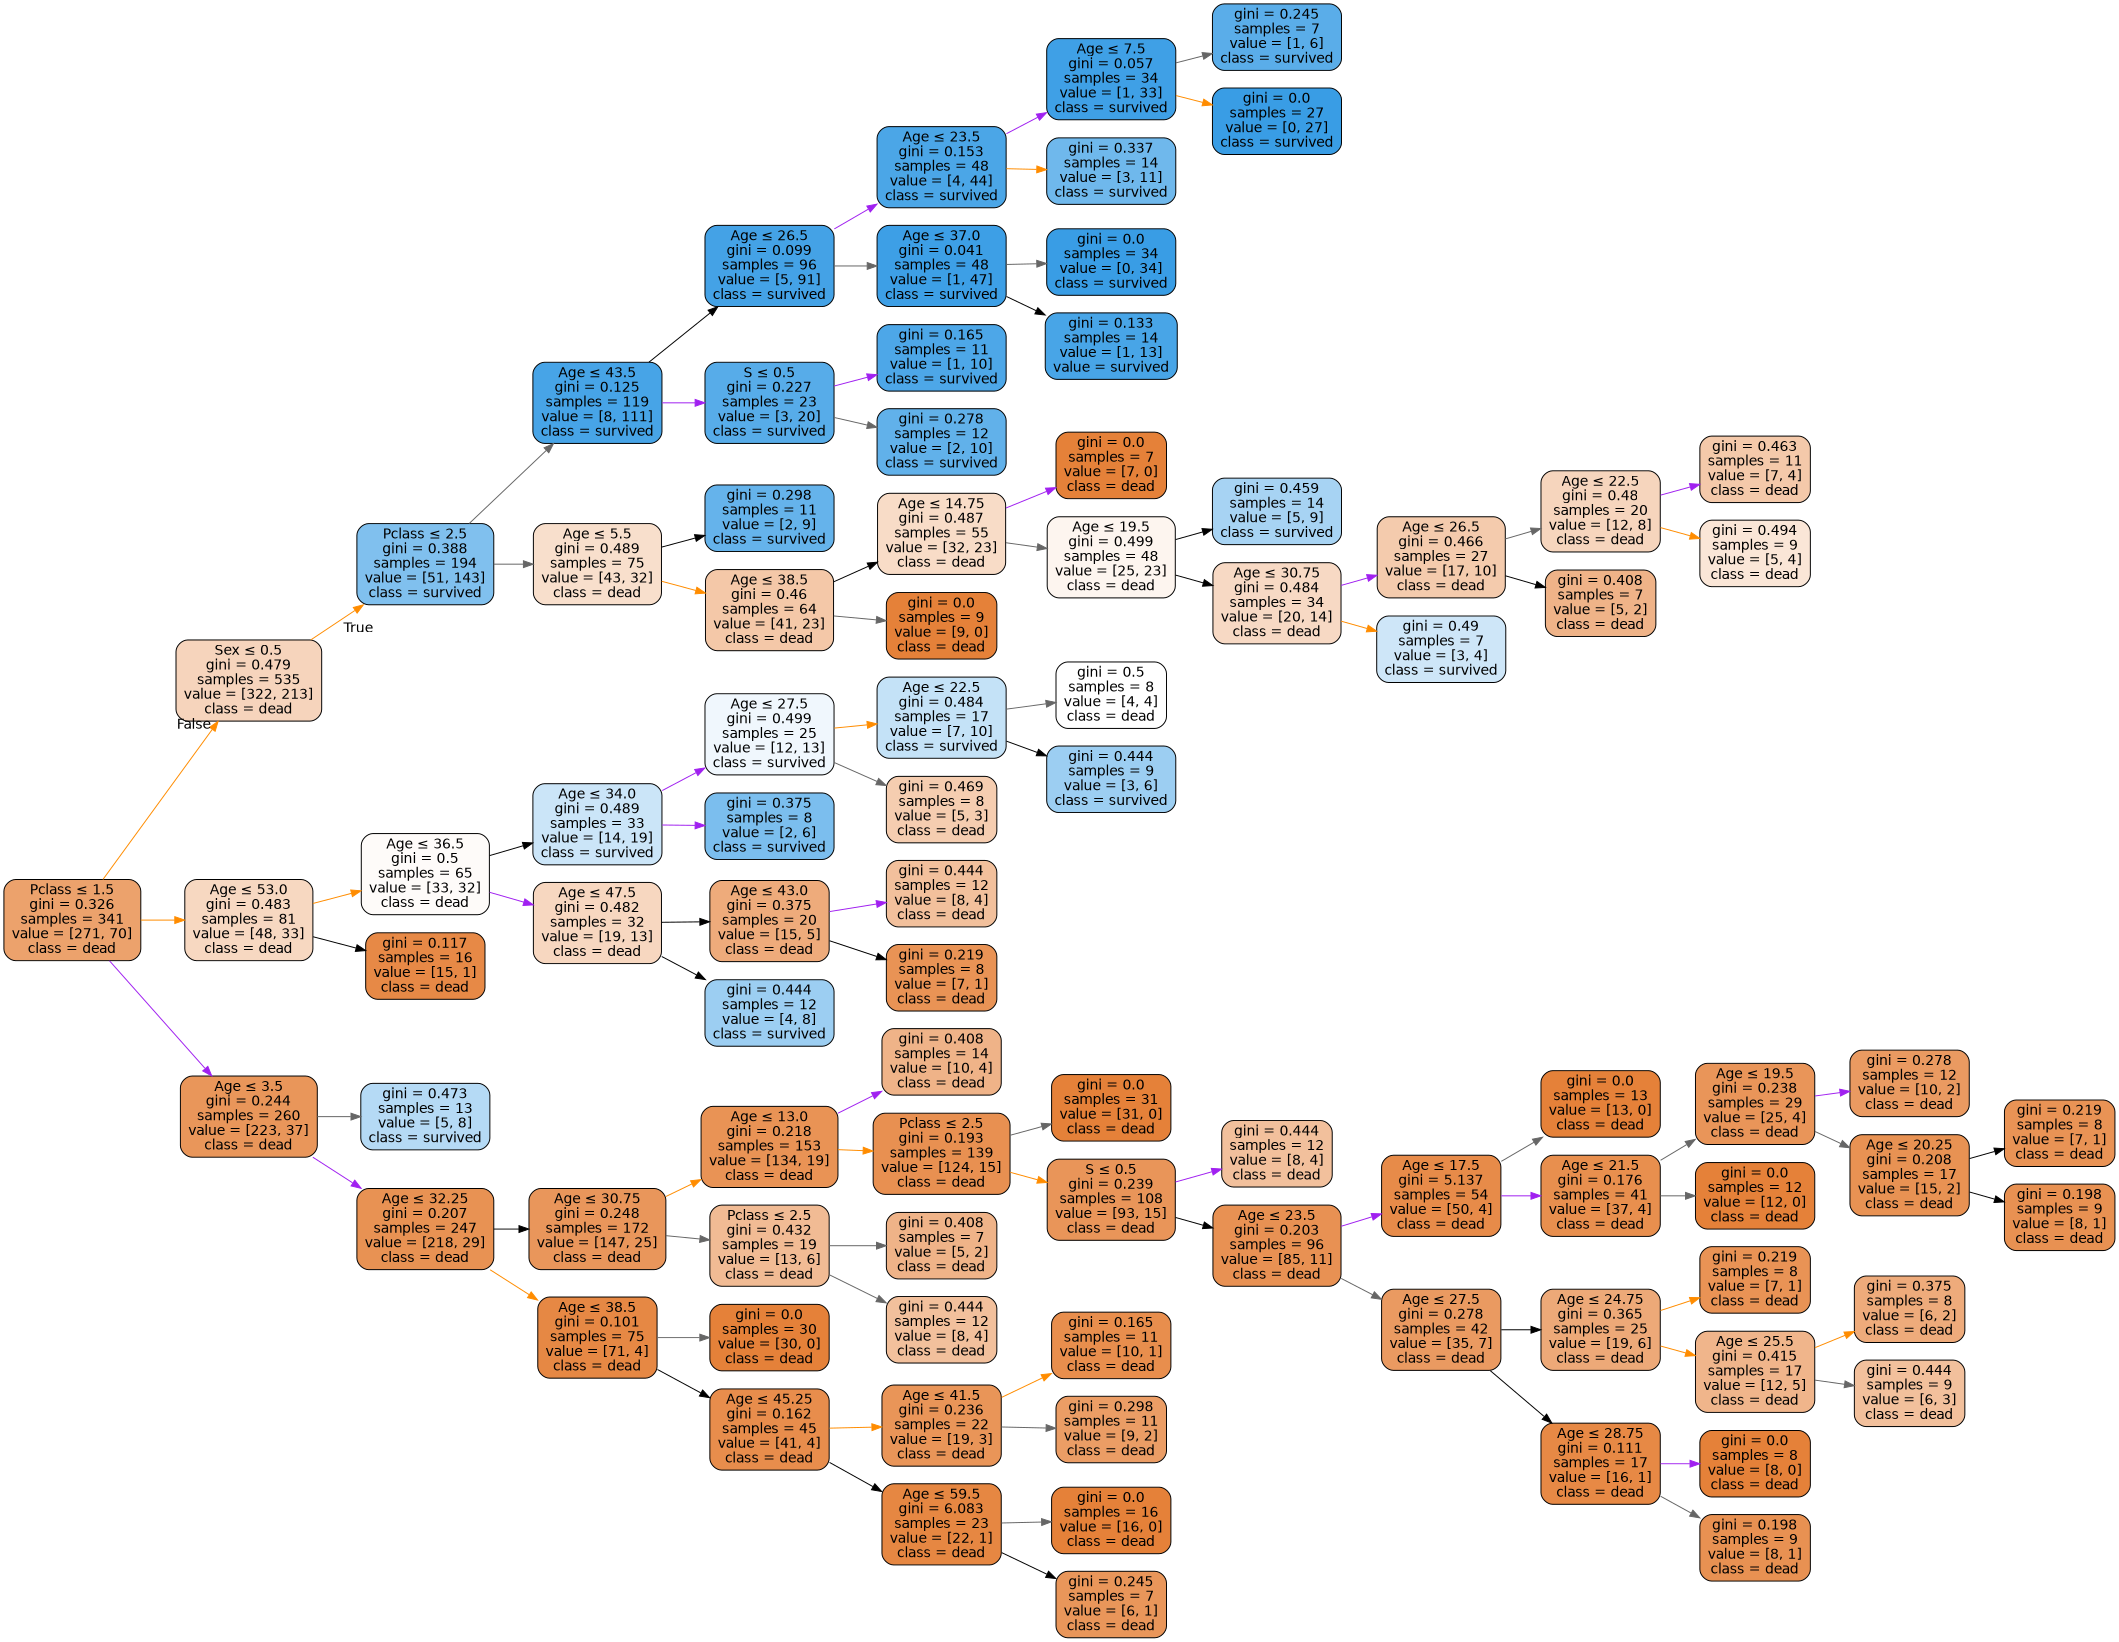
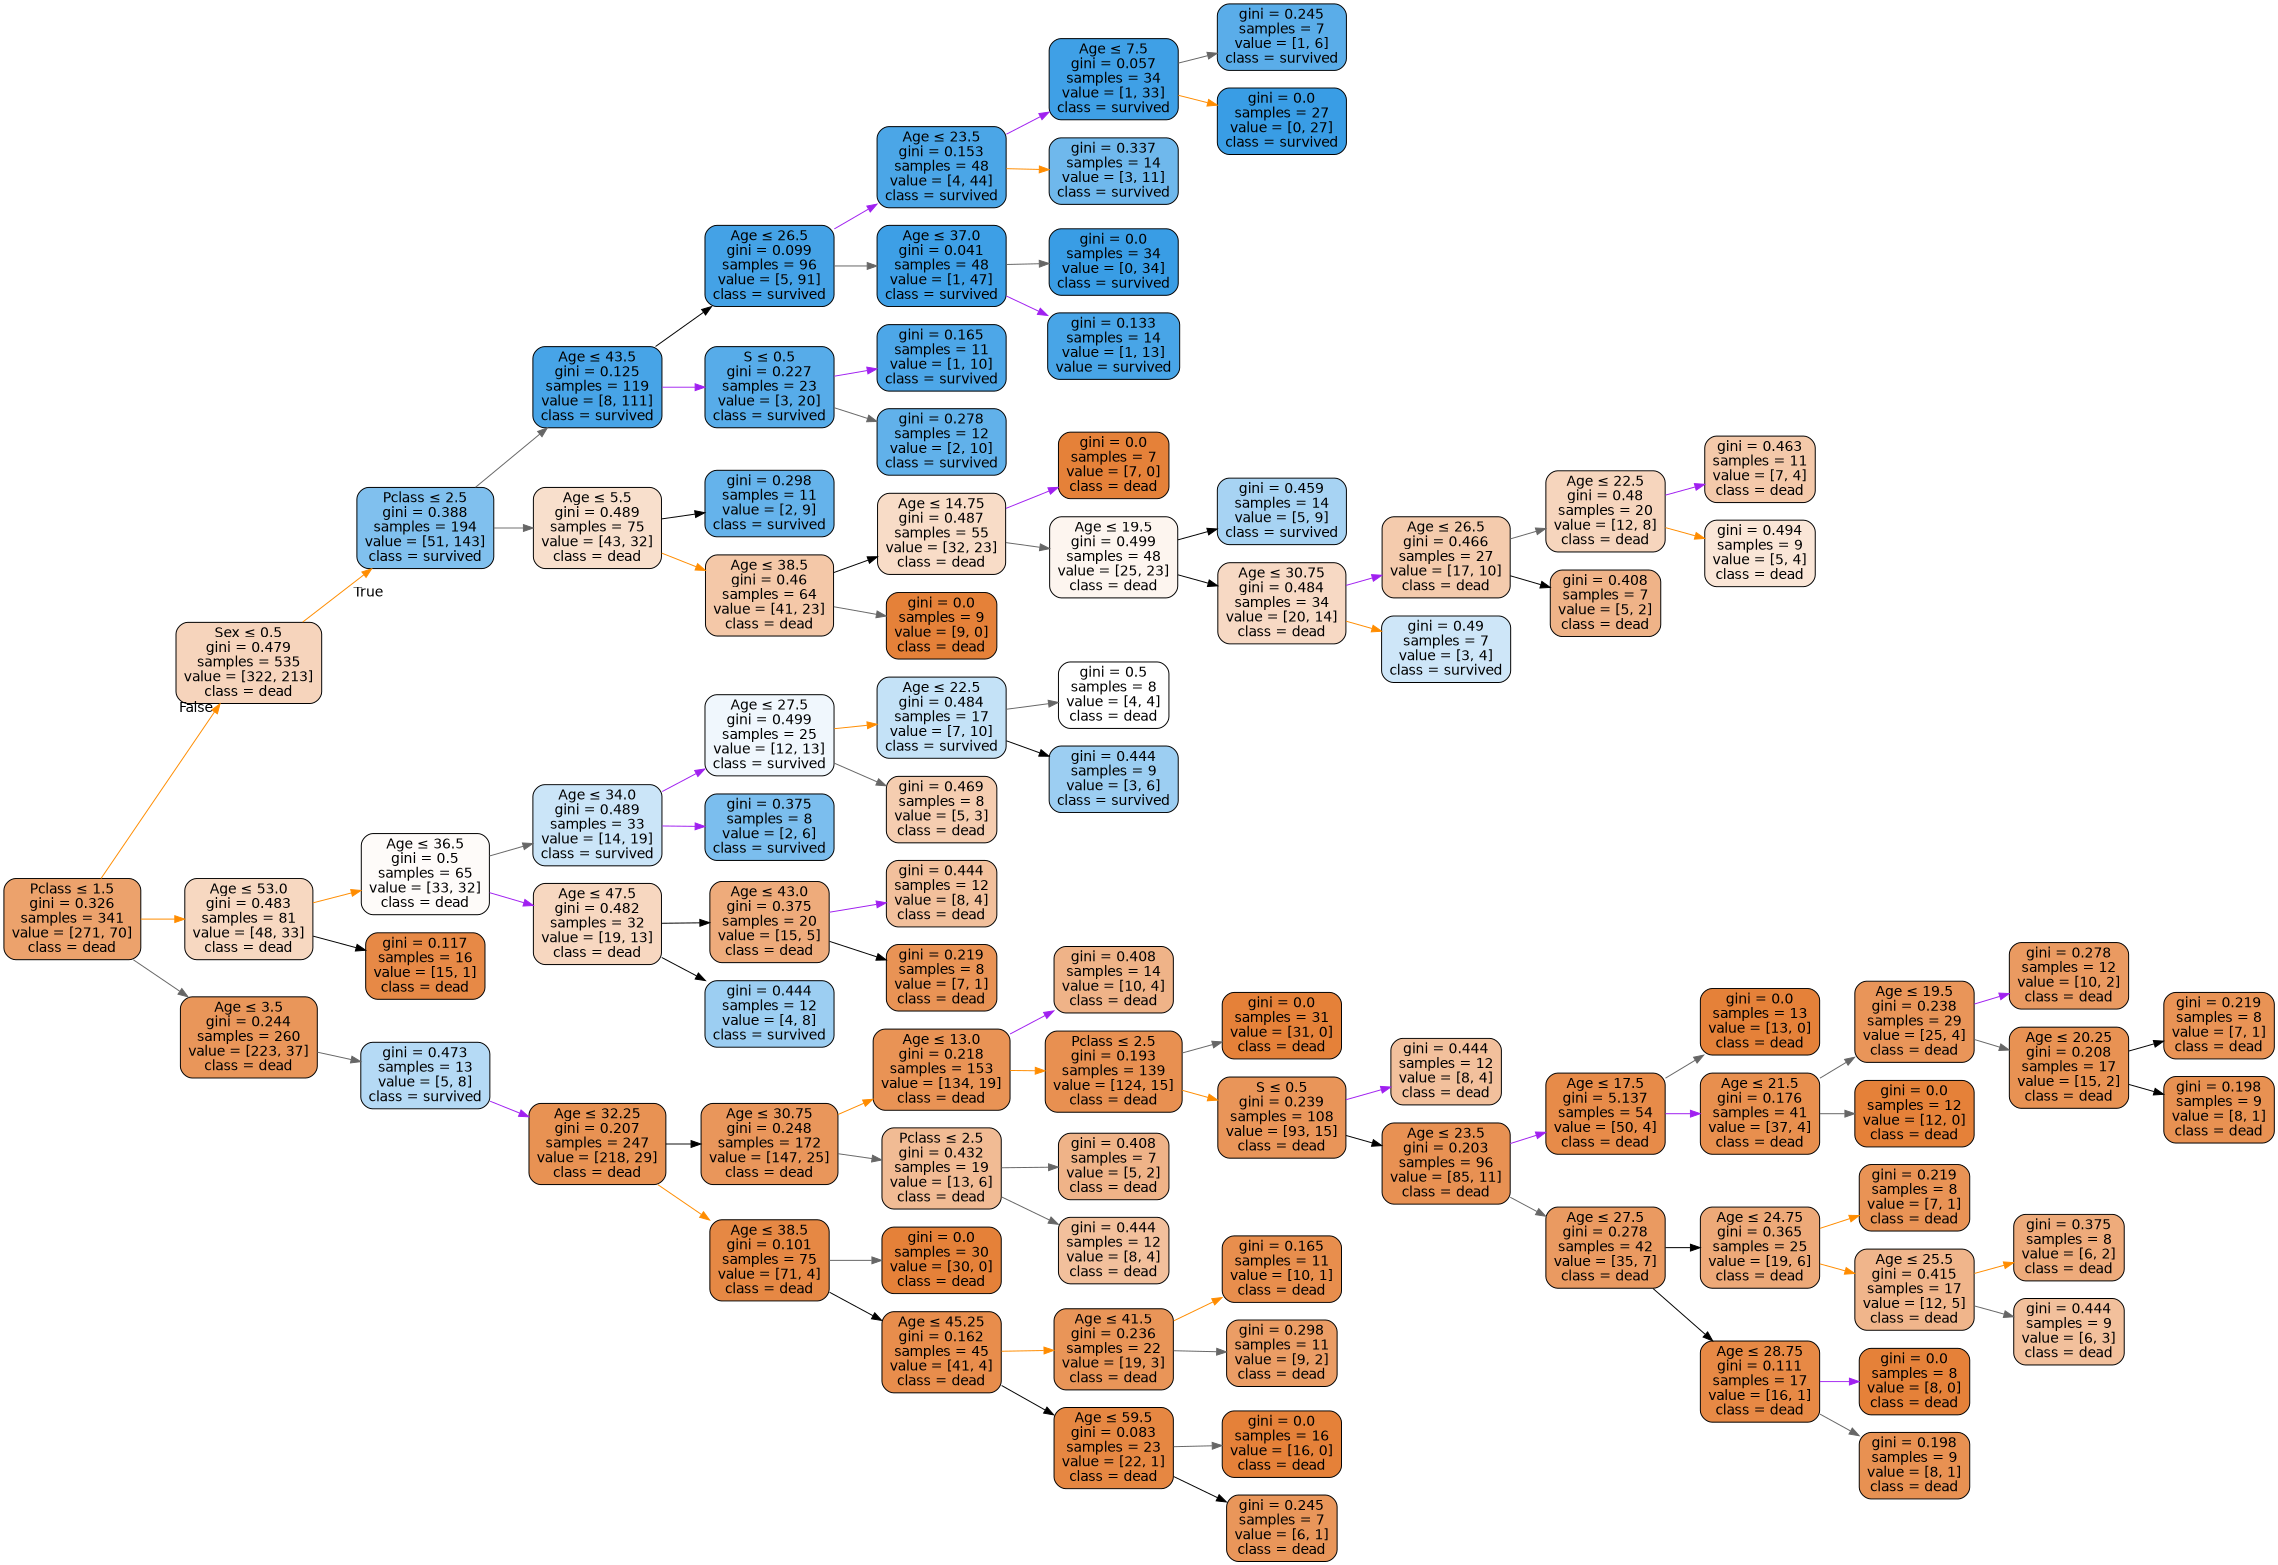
(1021, 304) -> (1023, 304)
(506, 851) -> (506, 851)
(157, 1015) -> (157, 975)
(333, 1170) -> (505, 1107)
(942, 1509) -> (1114, 1433)
